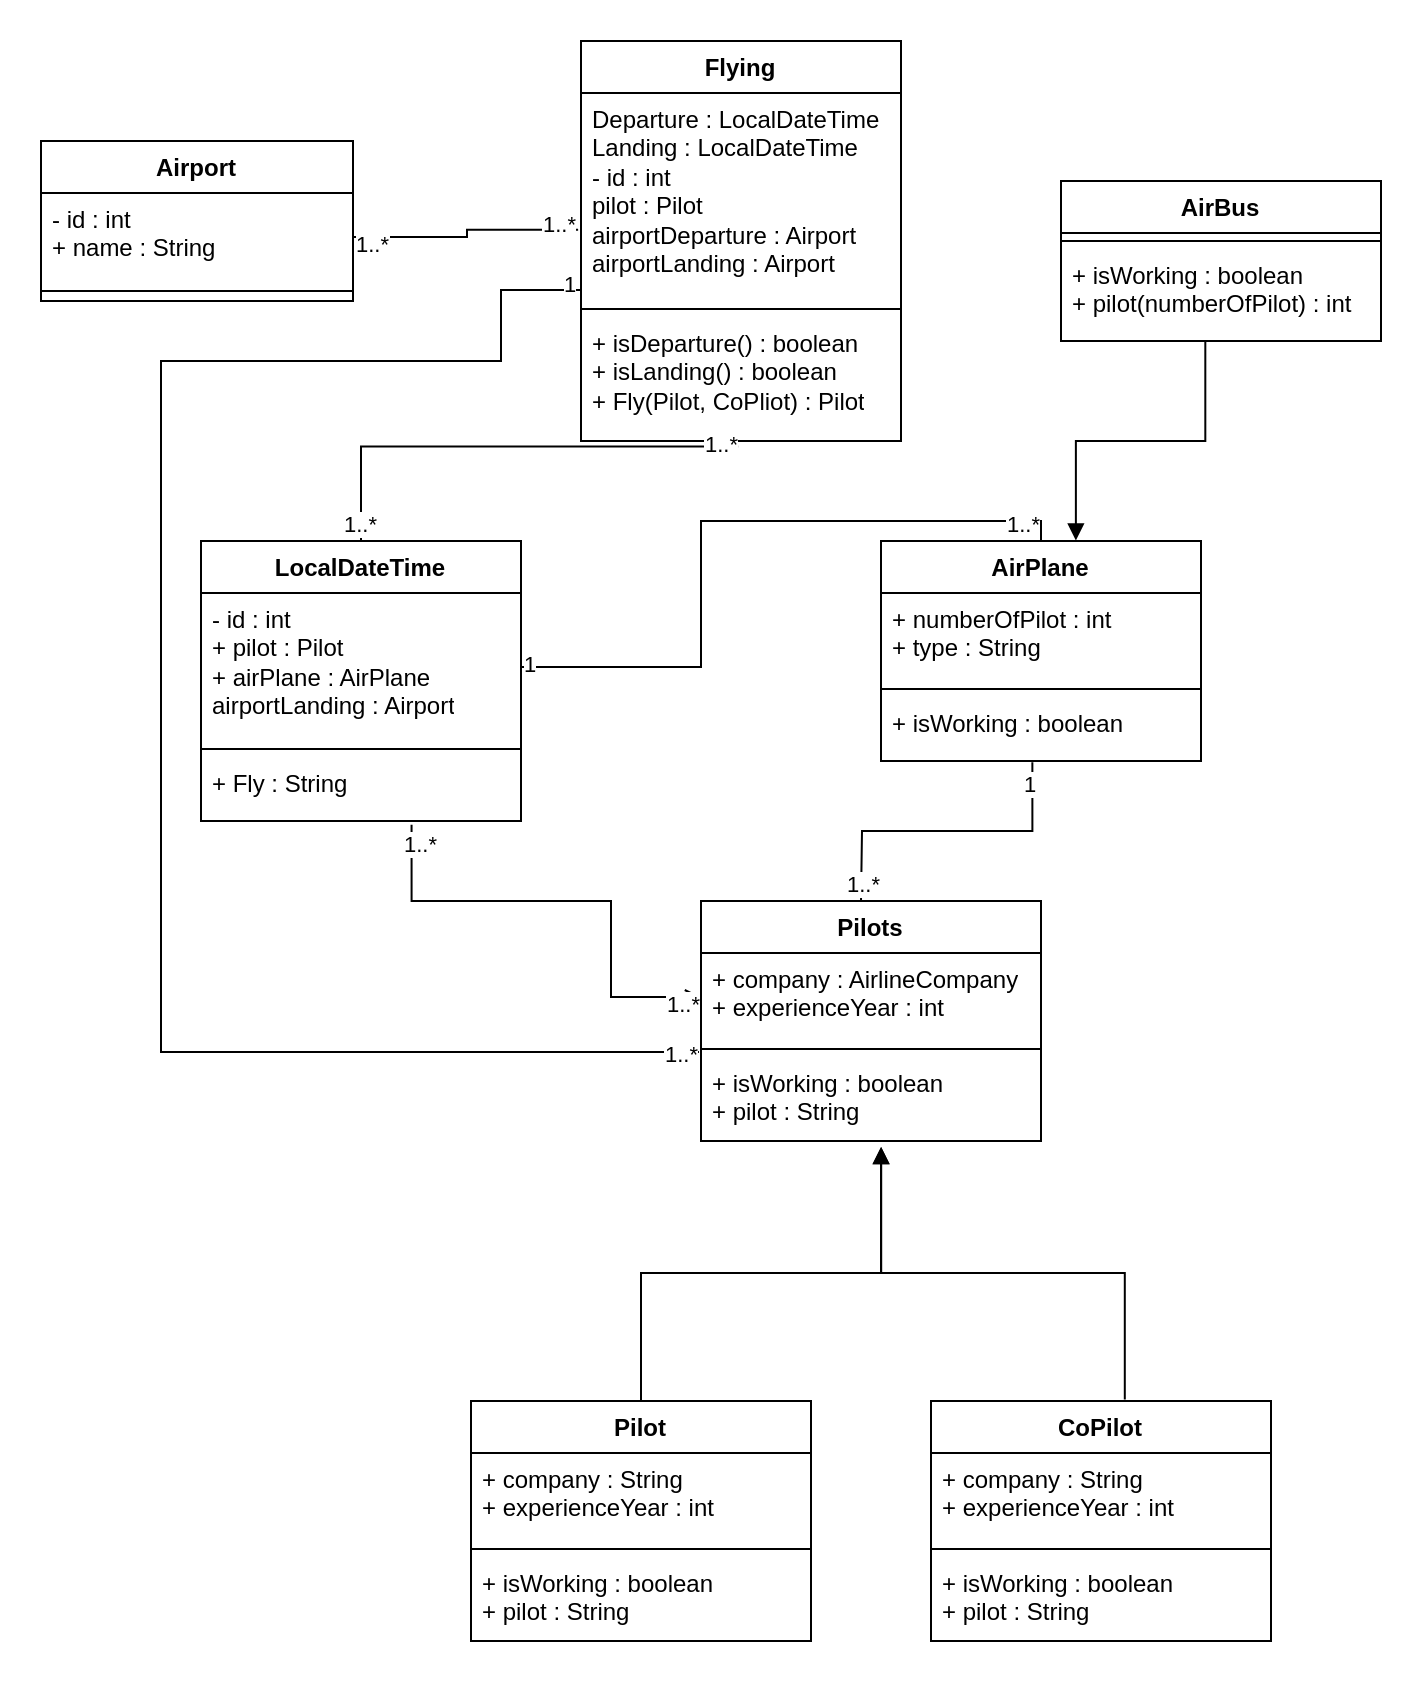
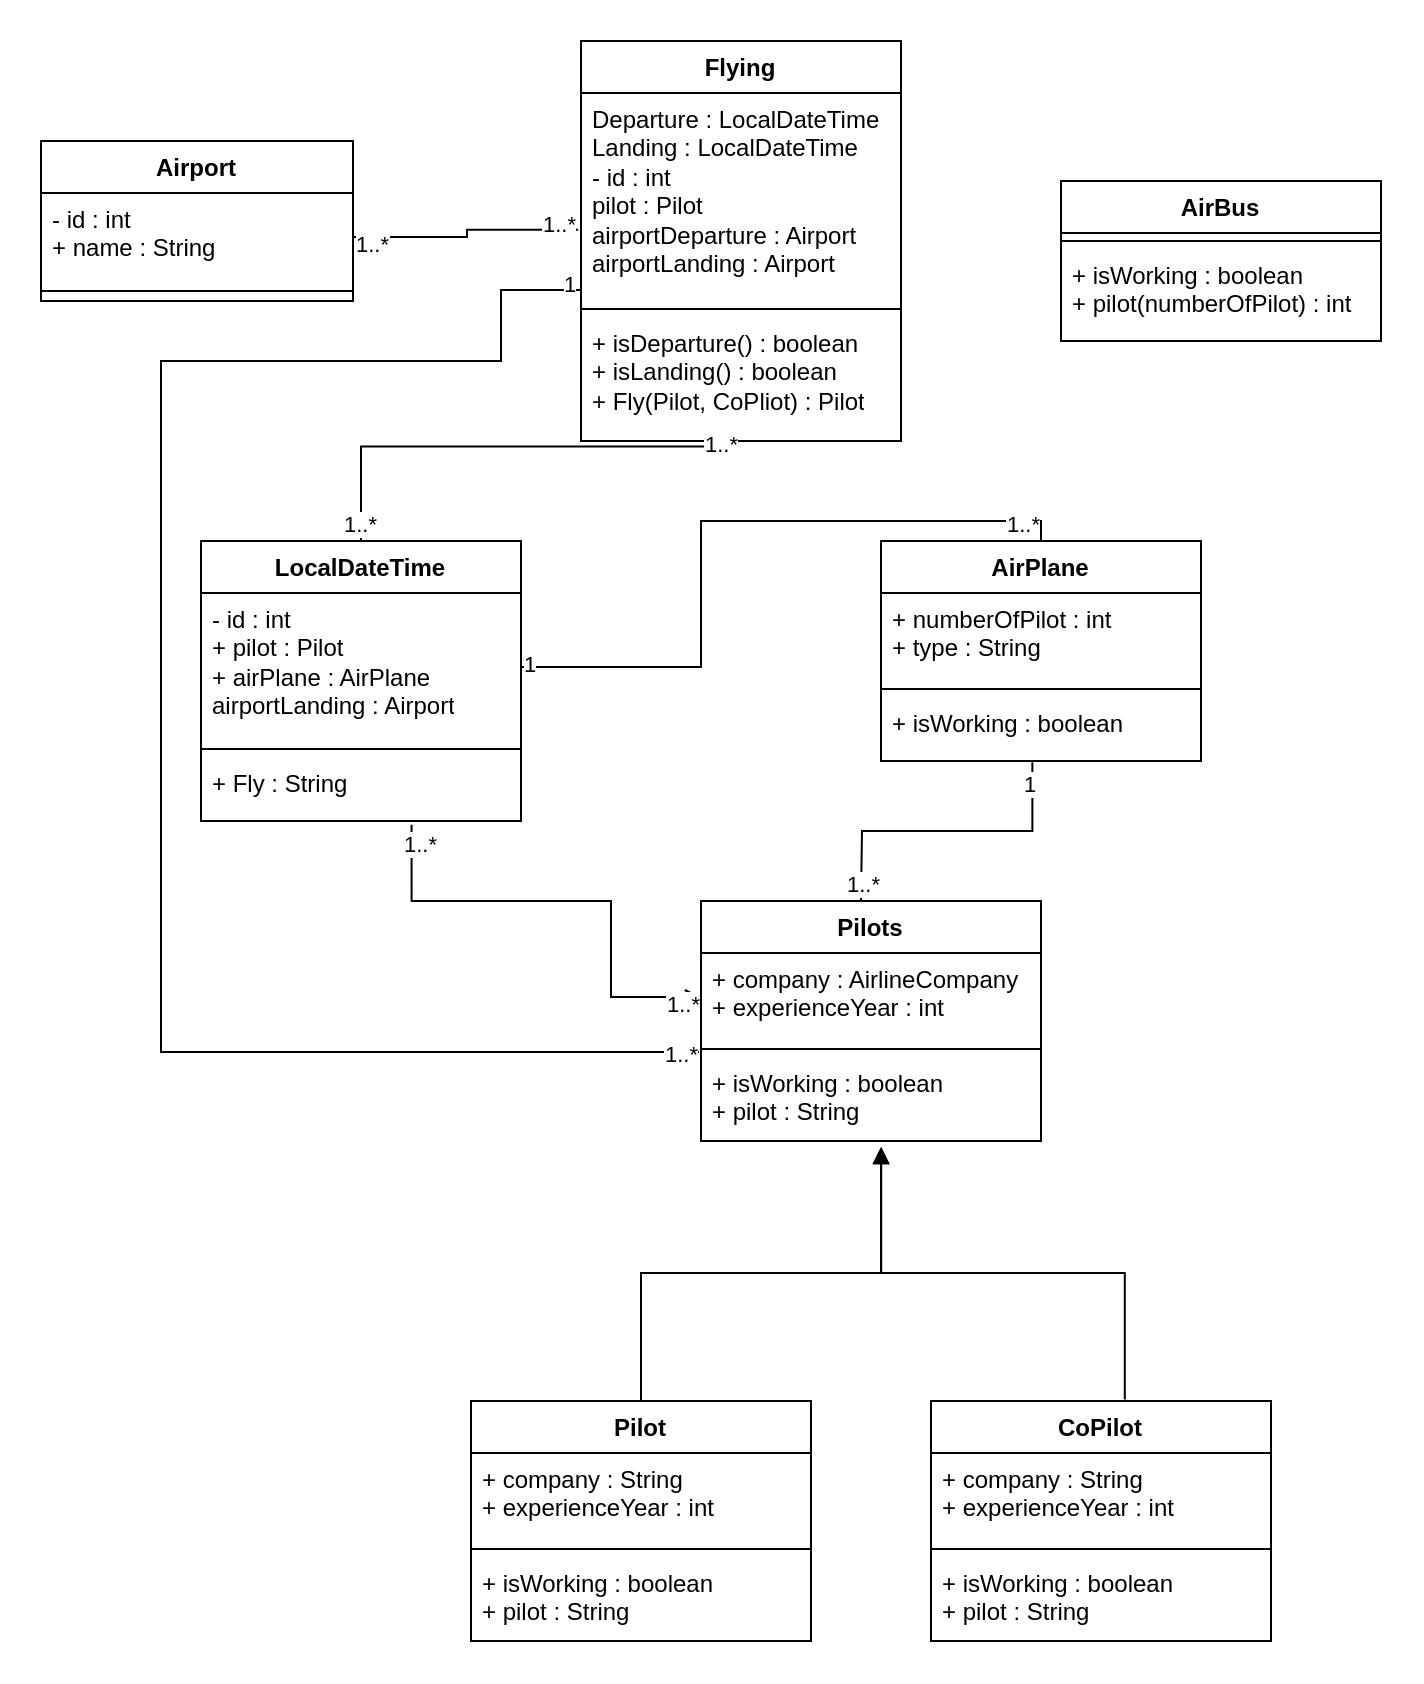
(1147, 441) -> none
